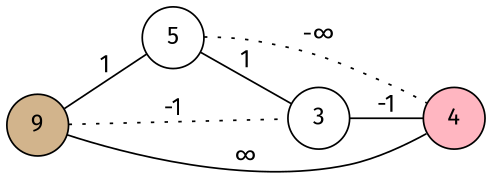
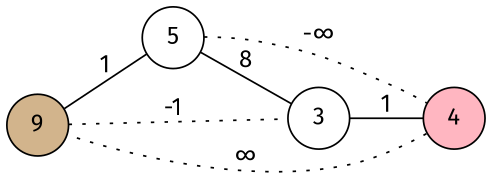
(246, 61) -> (246, 61)
(386, 105) -> (386, 105)
(248, 171) -> (248, 171)
